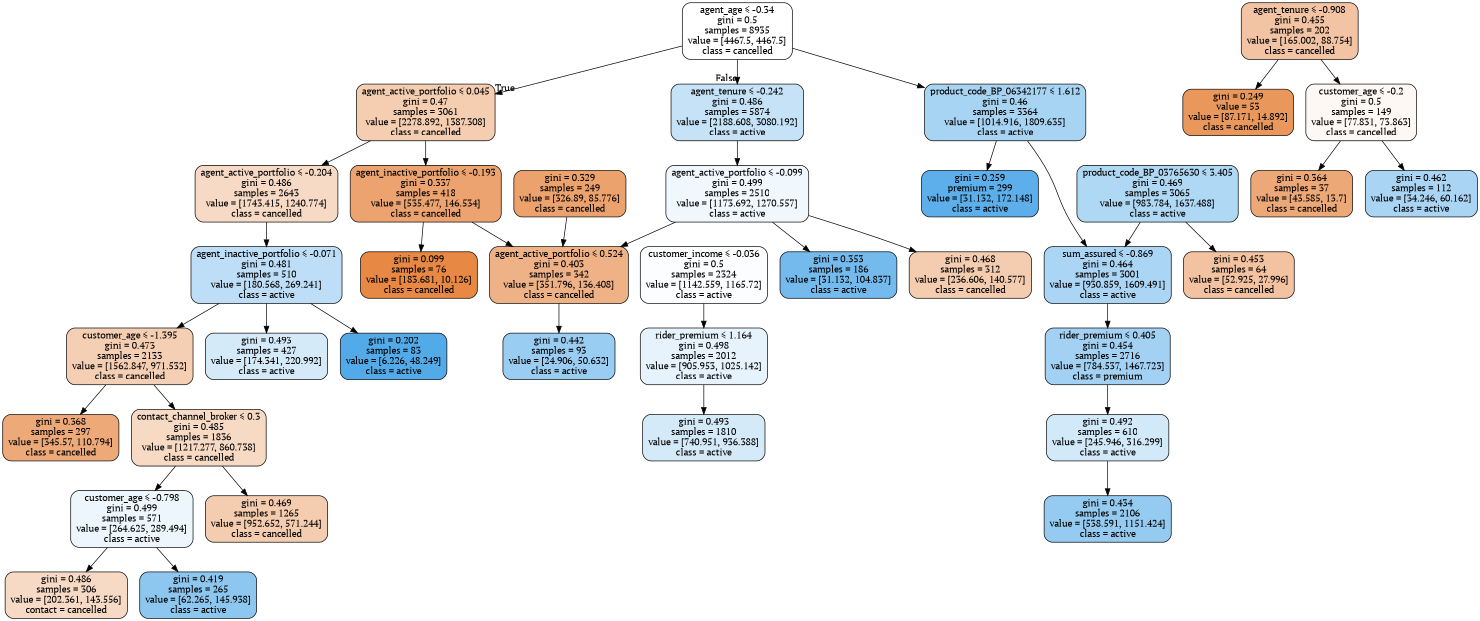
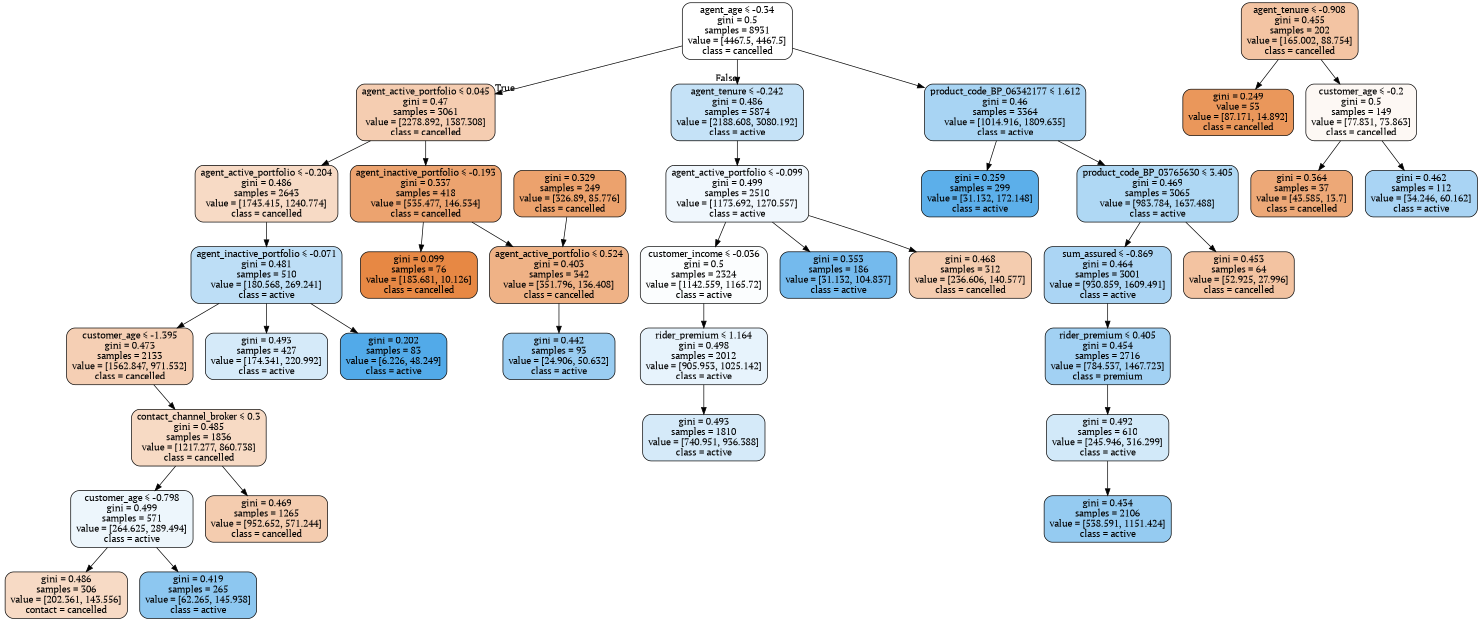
(737, 31) -> (737, 31)
(980, 188) -> (980, 188)
(1056, 190) -> (1078, 151)
(651, 233) -> (722, 231)
(61, 438) -> none
